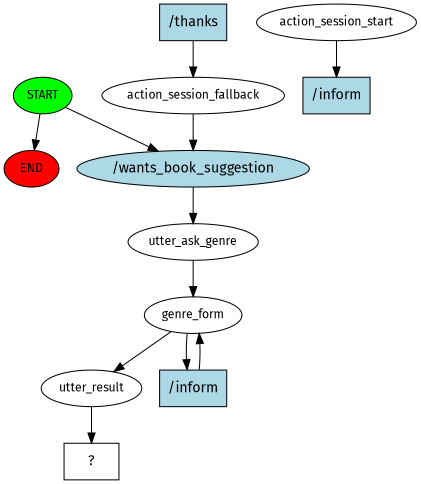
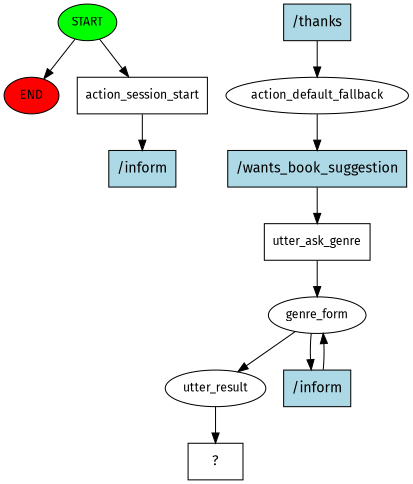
(337, 22) -> (142, 96)
(193, 96) -> (317, 96)
(107, 127) -> (111, 54)
(193, 169) -> (317, 169)
(193, 242) -> (317, 242)
